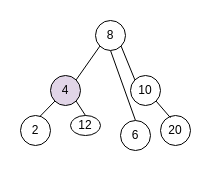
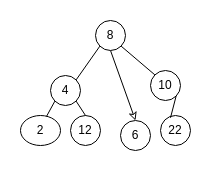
(66, 91) -> (66, 91)
(146, 91) -> (166, 86)
(133, 115) -> (133, 113)
(86, 126) -> (86, 131)
(36, 131) -> (41, 131)
(176, 131) -> (176, 131)
